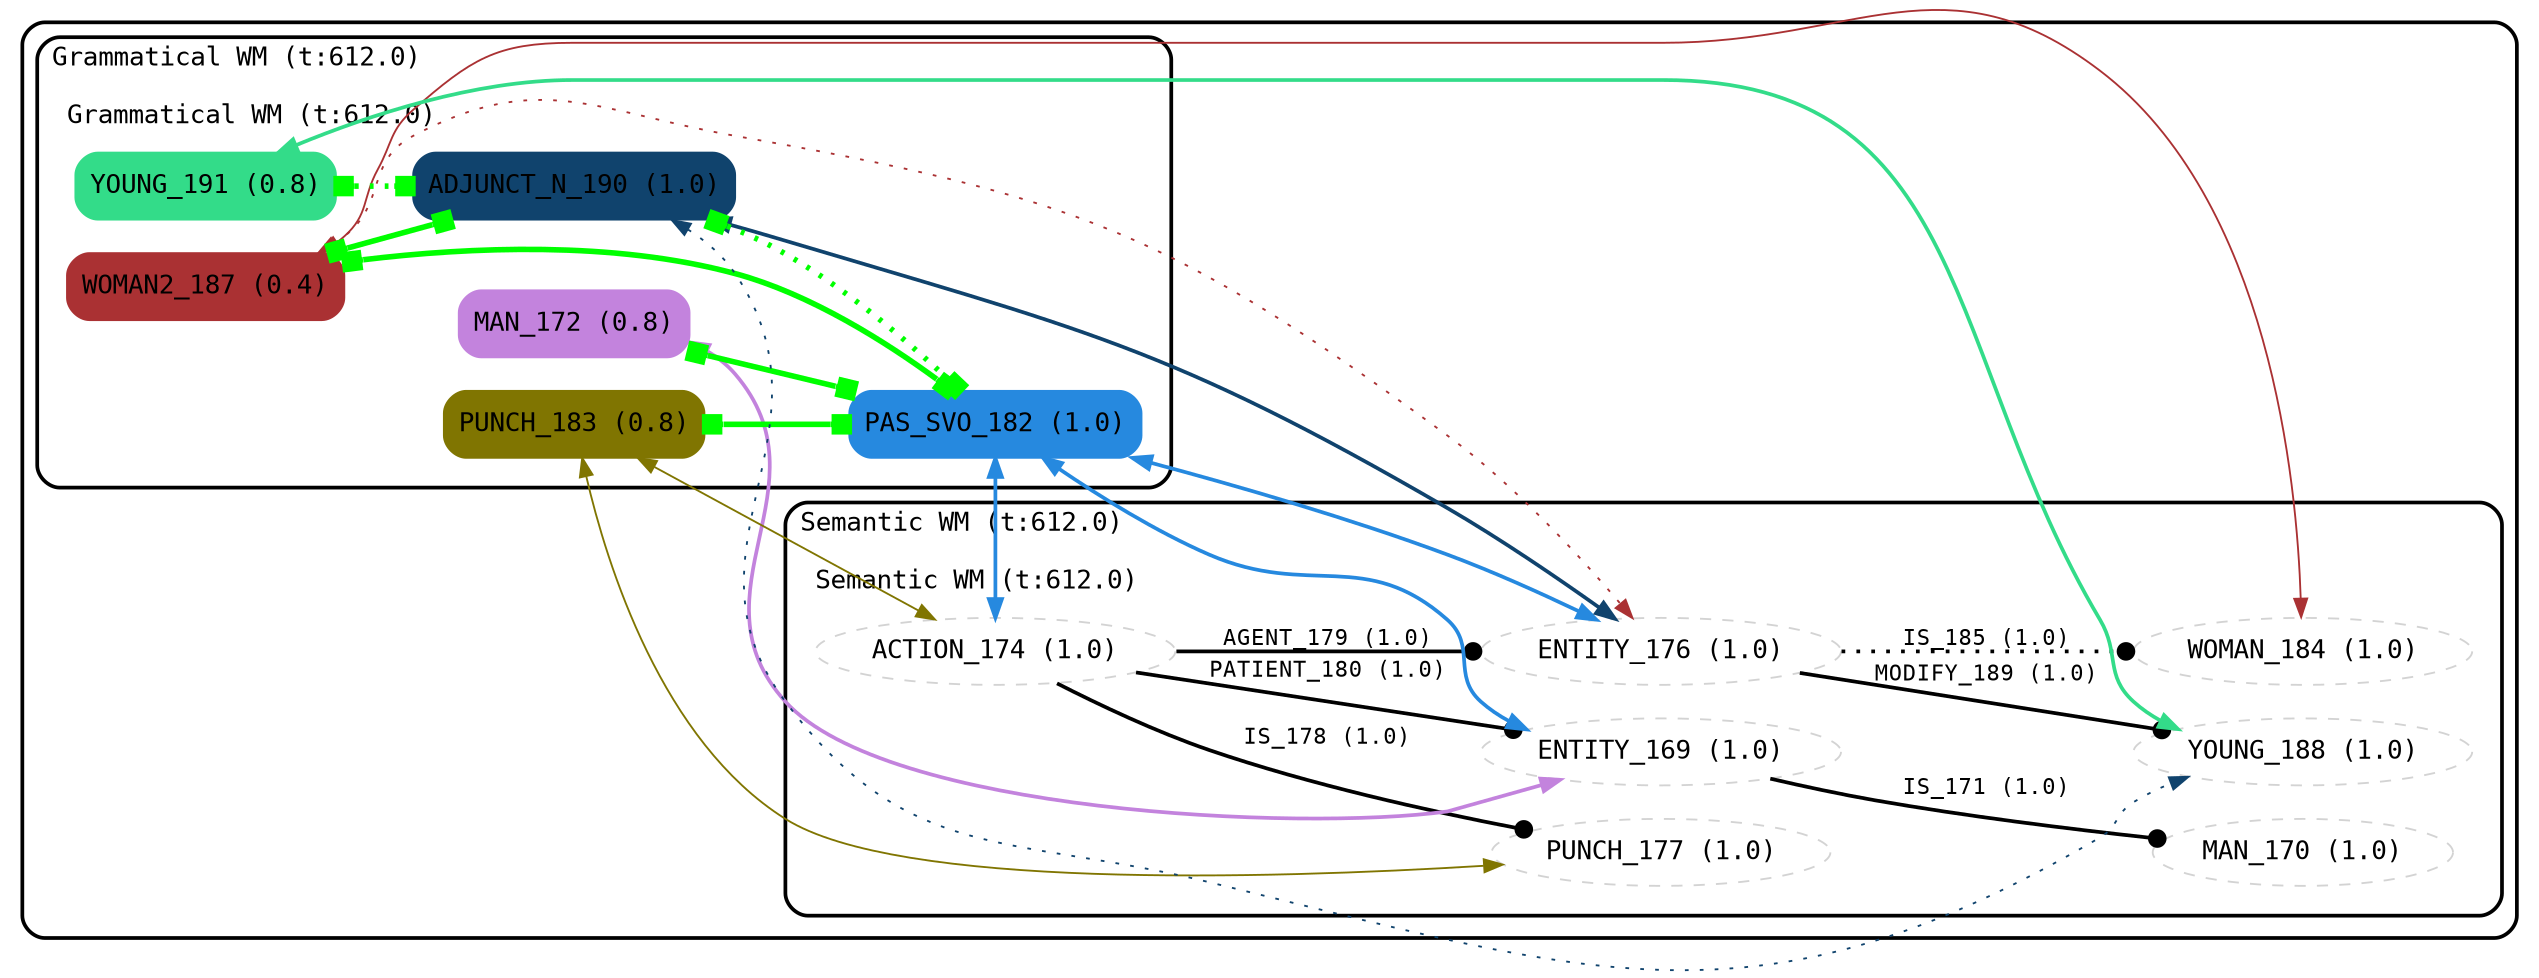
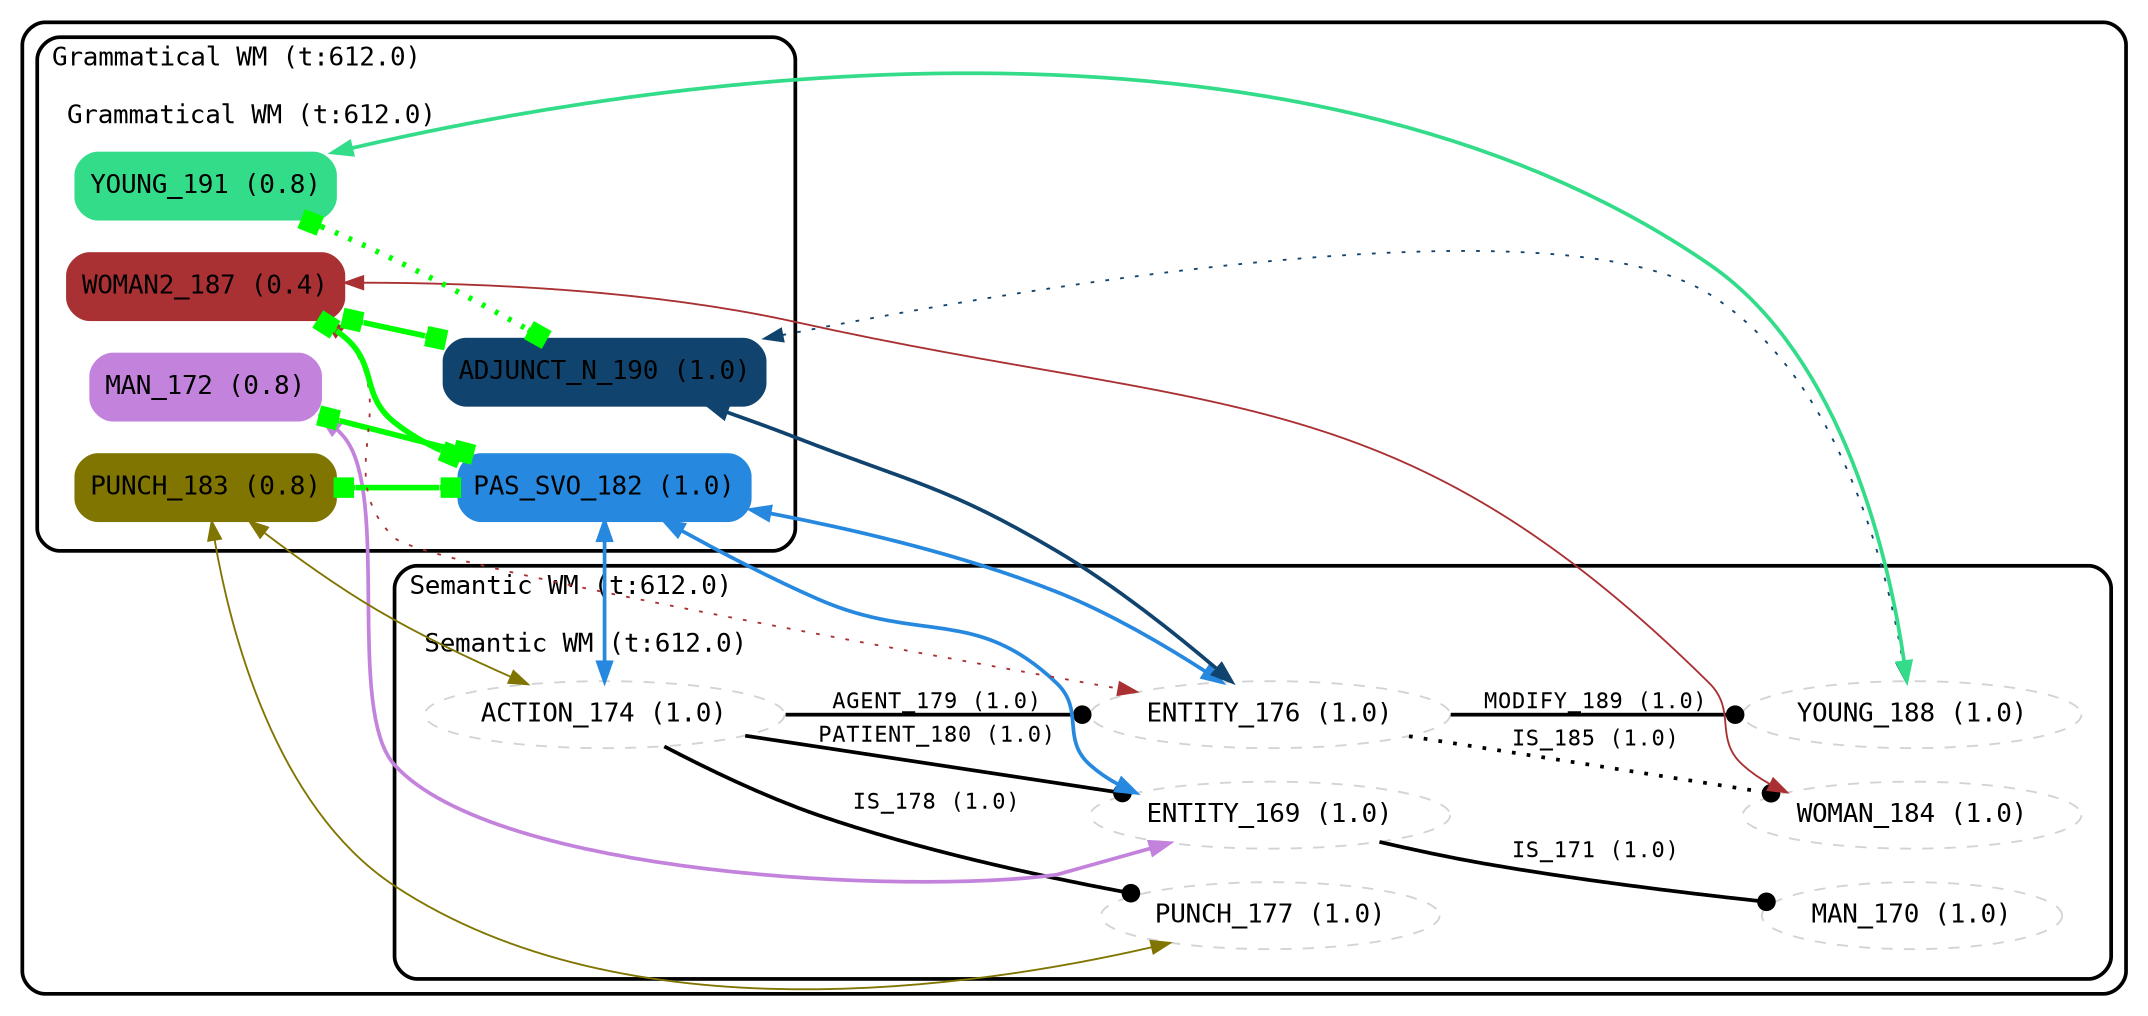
(844, 292) -> none
